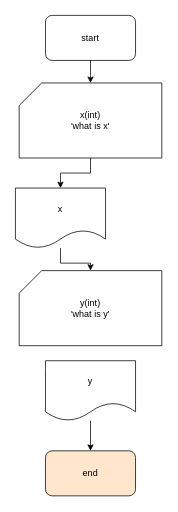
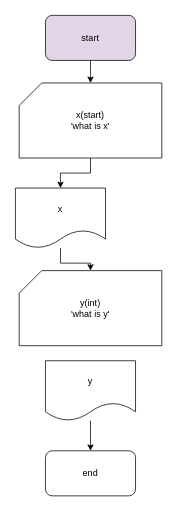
(90, 38) -> (90, 38)
(90, 120) -> (90, 120)
(90, 473) -> (90, 473)
